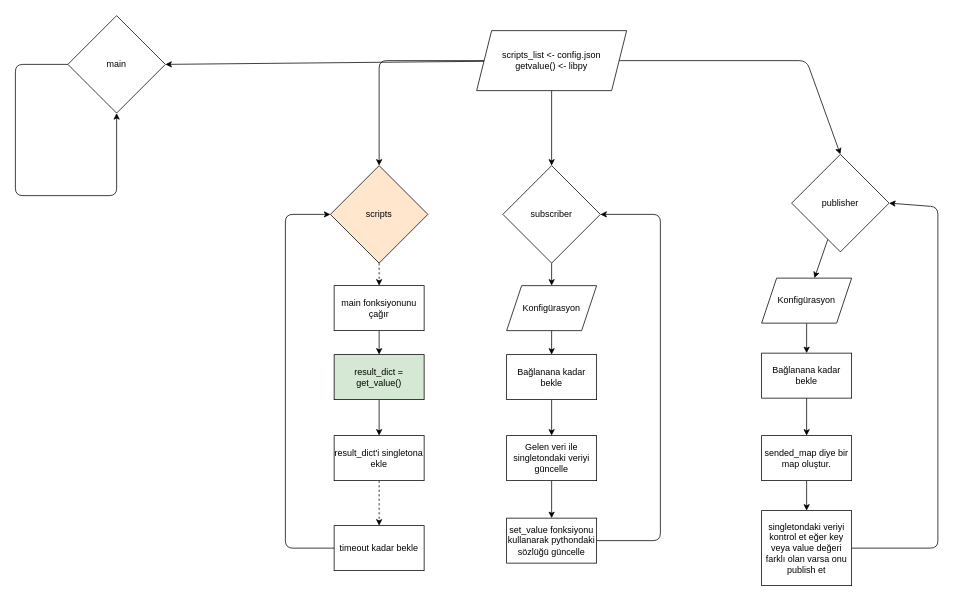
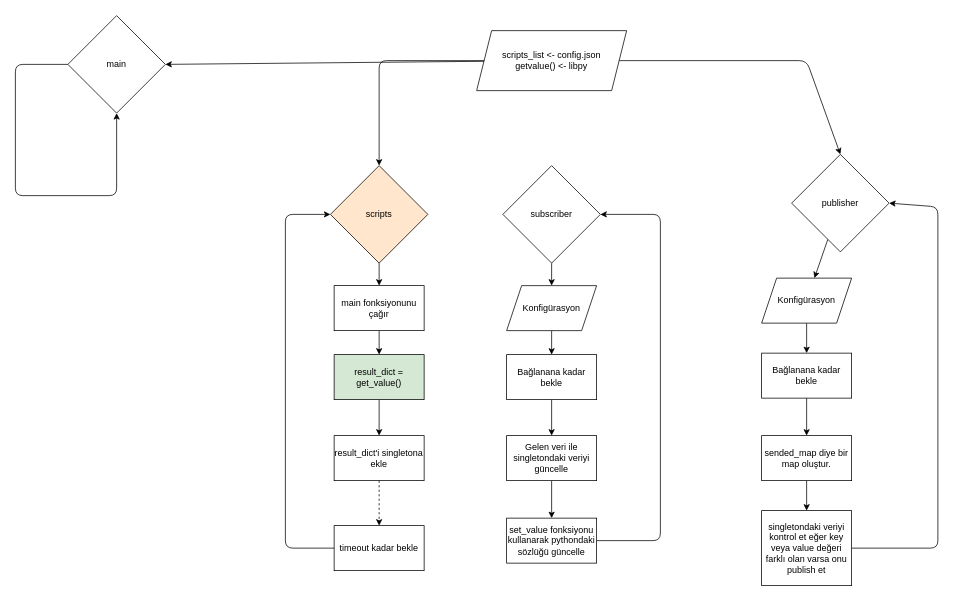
(552, 125) -> none
(379, 271) -> (379, 271)
